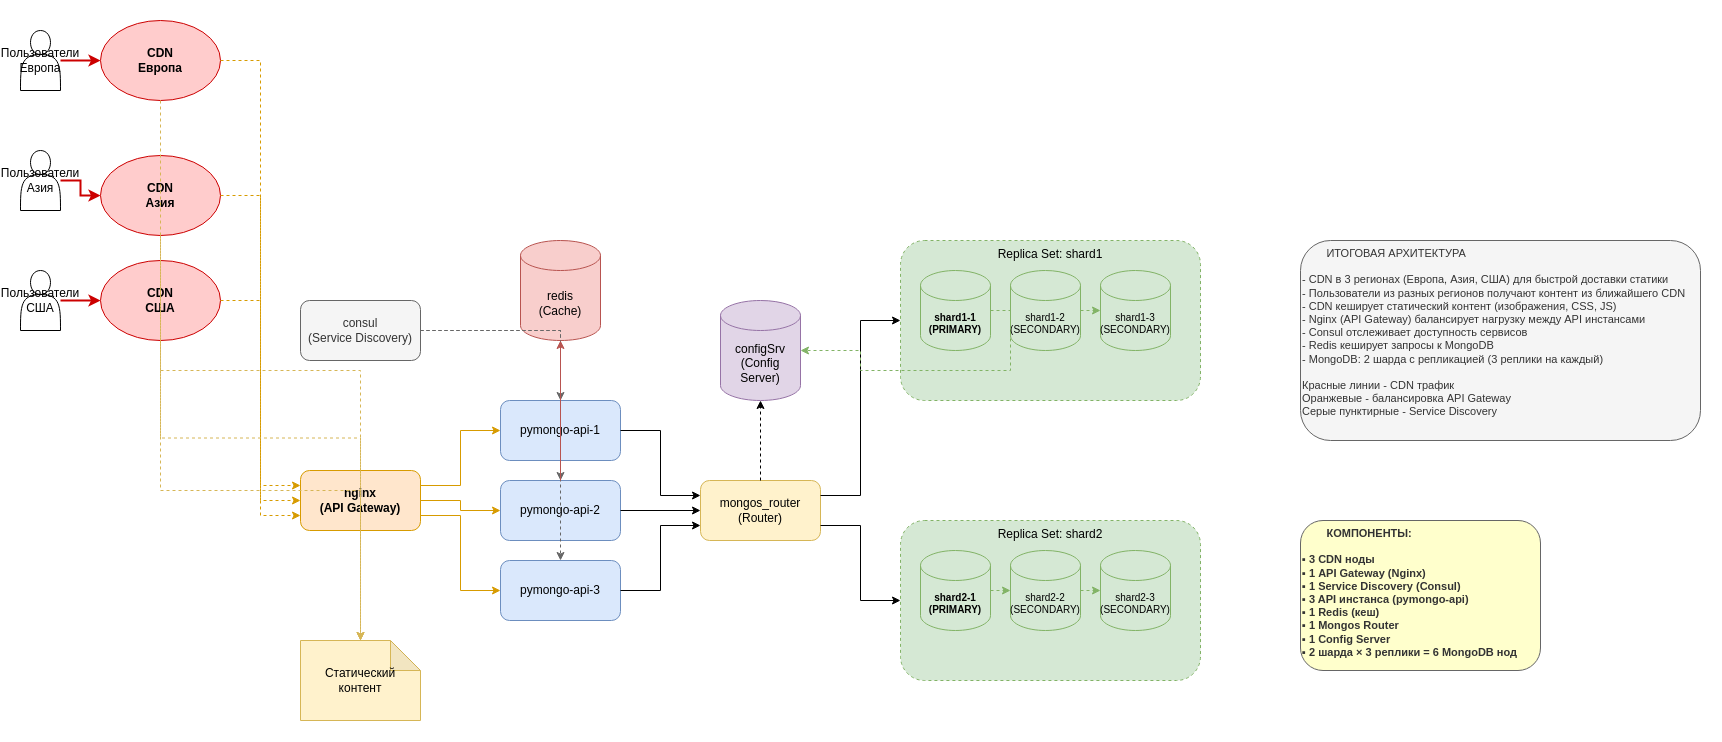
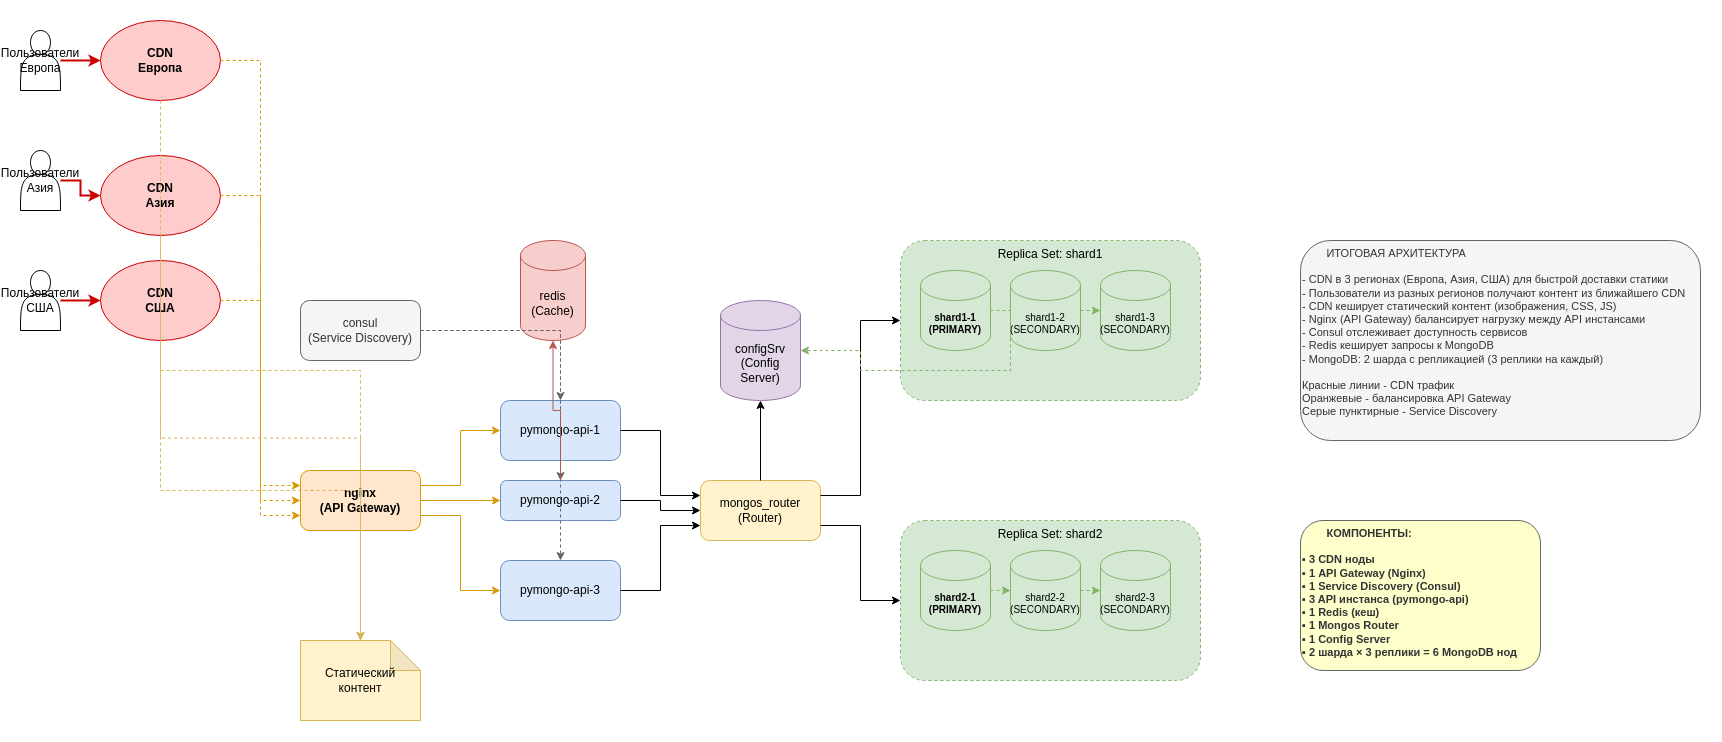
(561, 291) -> (553, 291)
(761, 443) -> (761, 443)
(561, 511) -> (561, 501)
